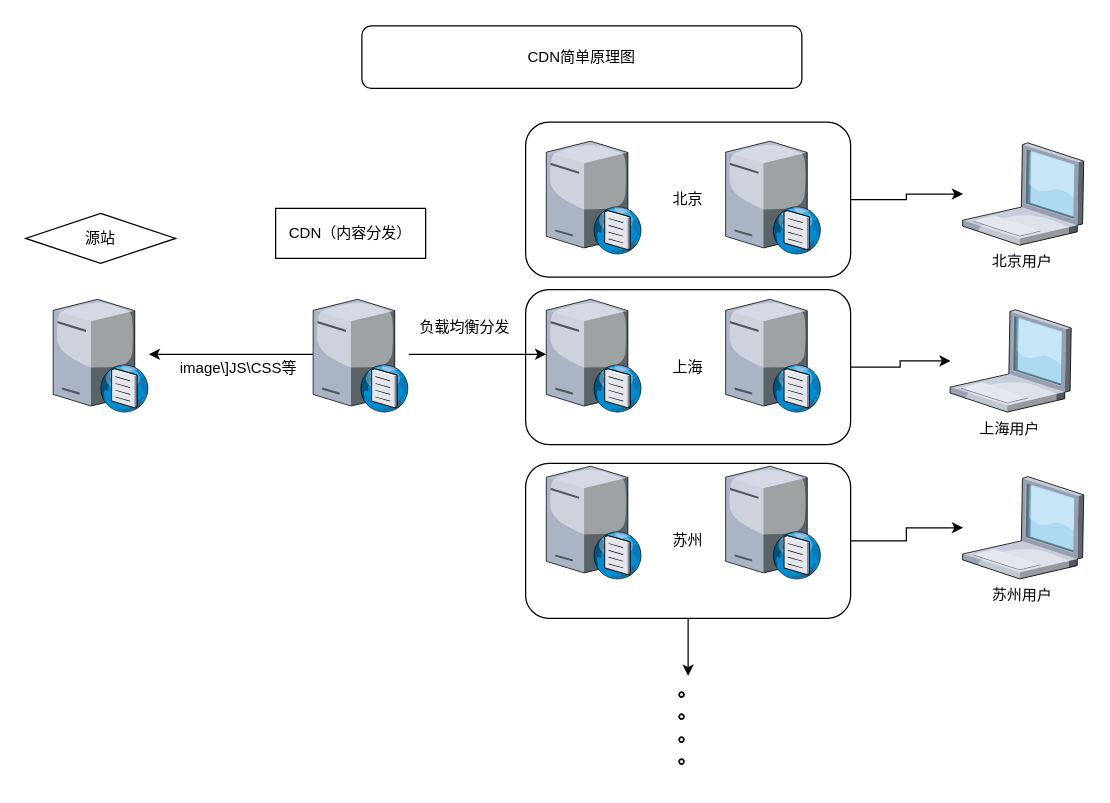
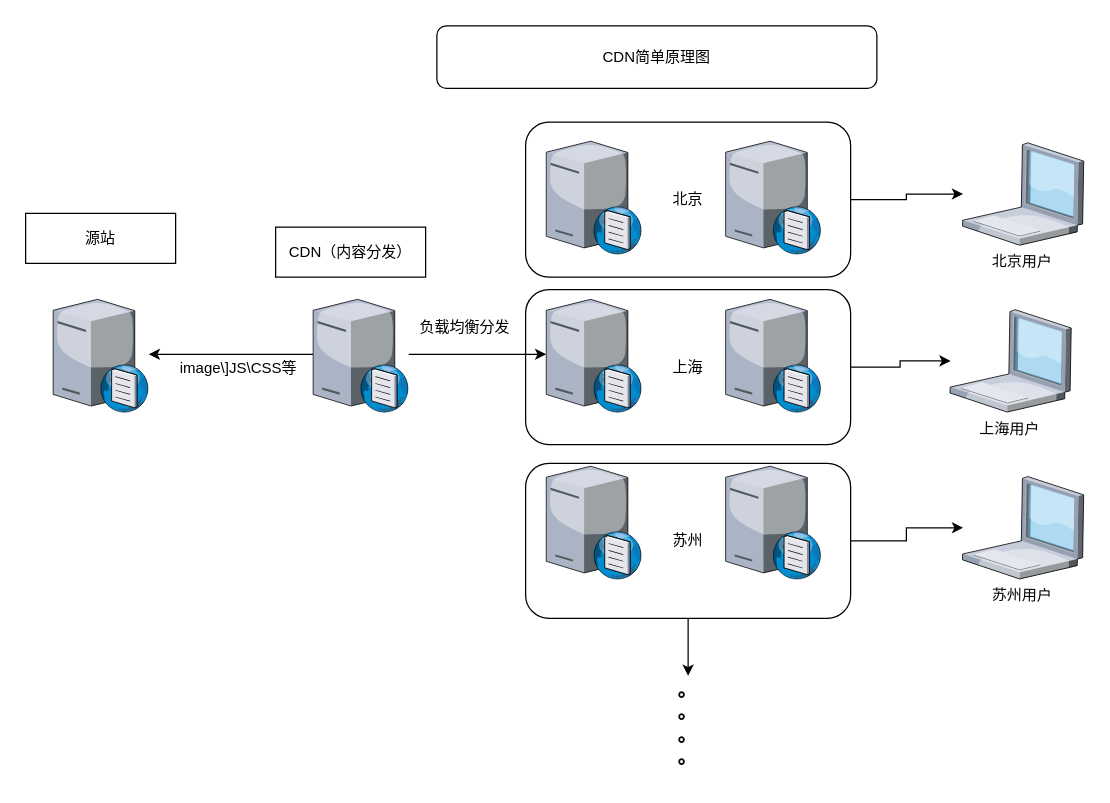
(582, 57) -> (657, 57)
(351, 233) -> (351, 252)
(101, 238) -> (101, 238)
